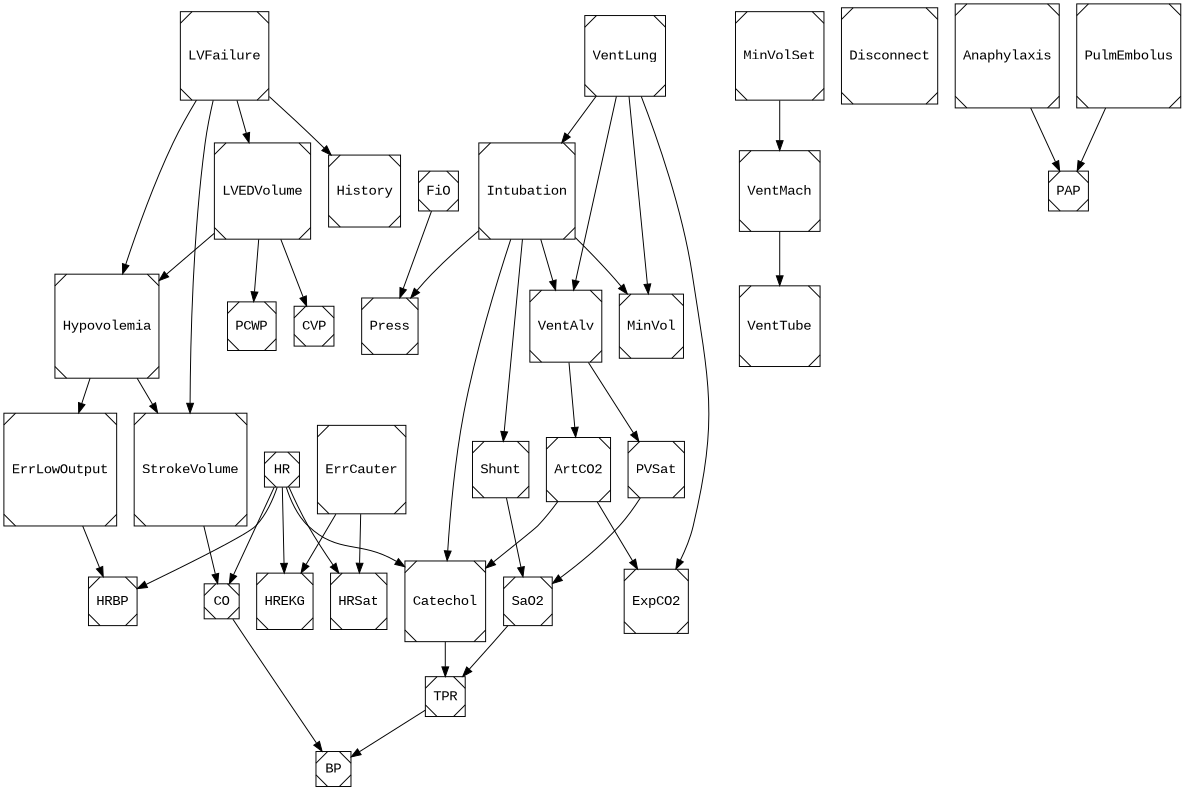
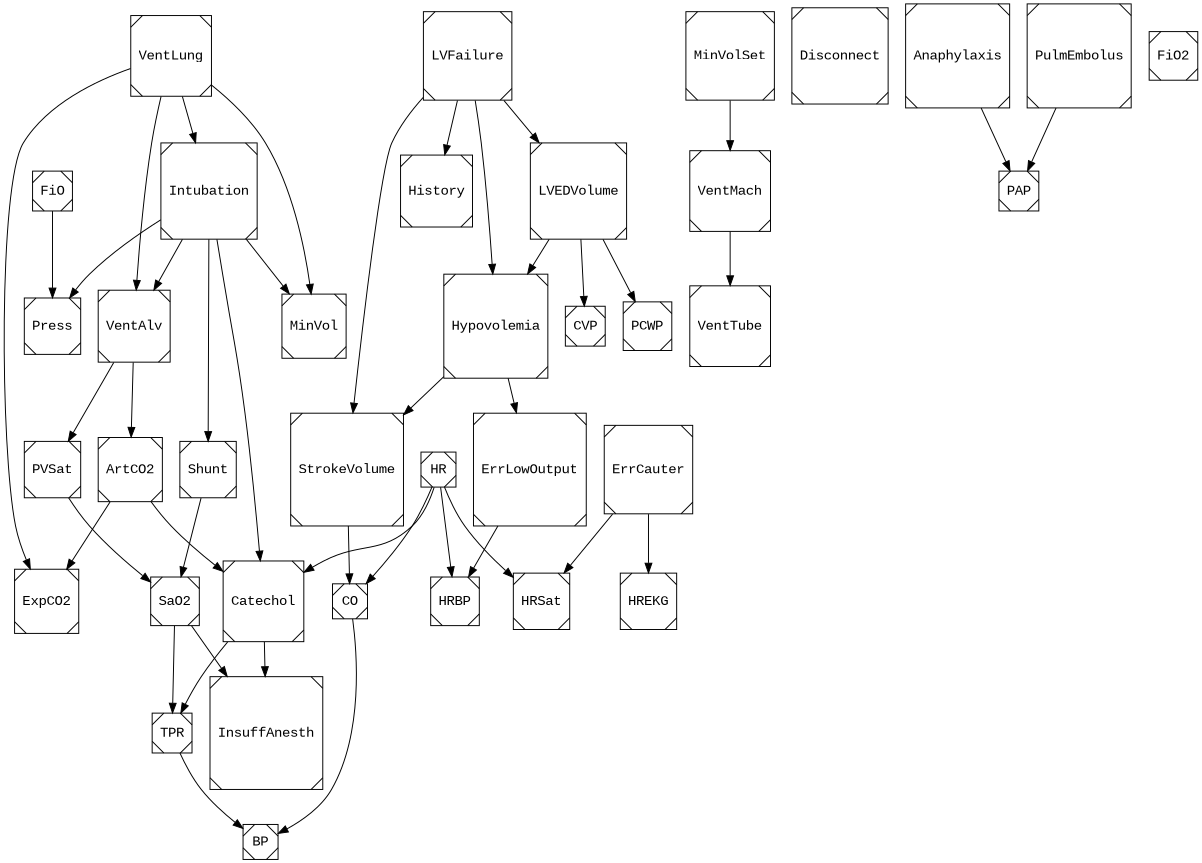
none -> (1173, 56)
(283, 525) -> none
none -> (266, 733)
